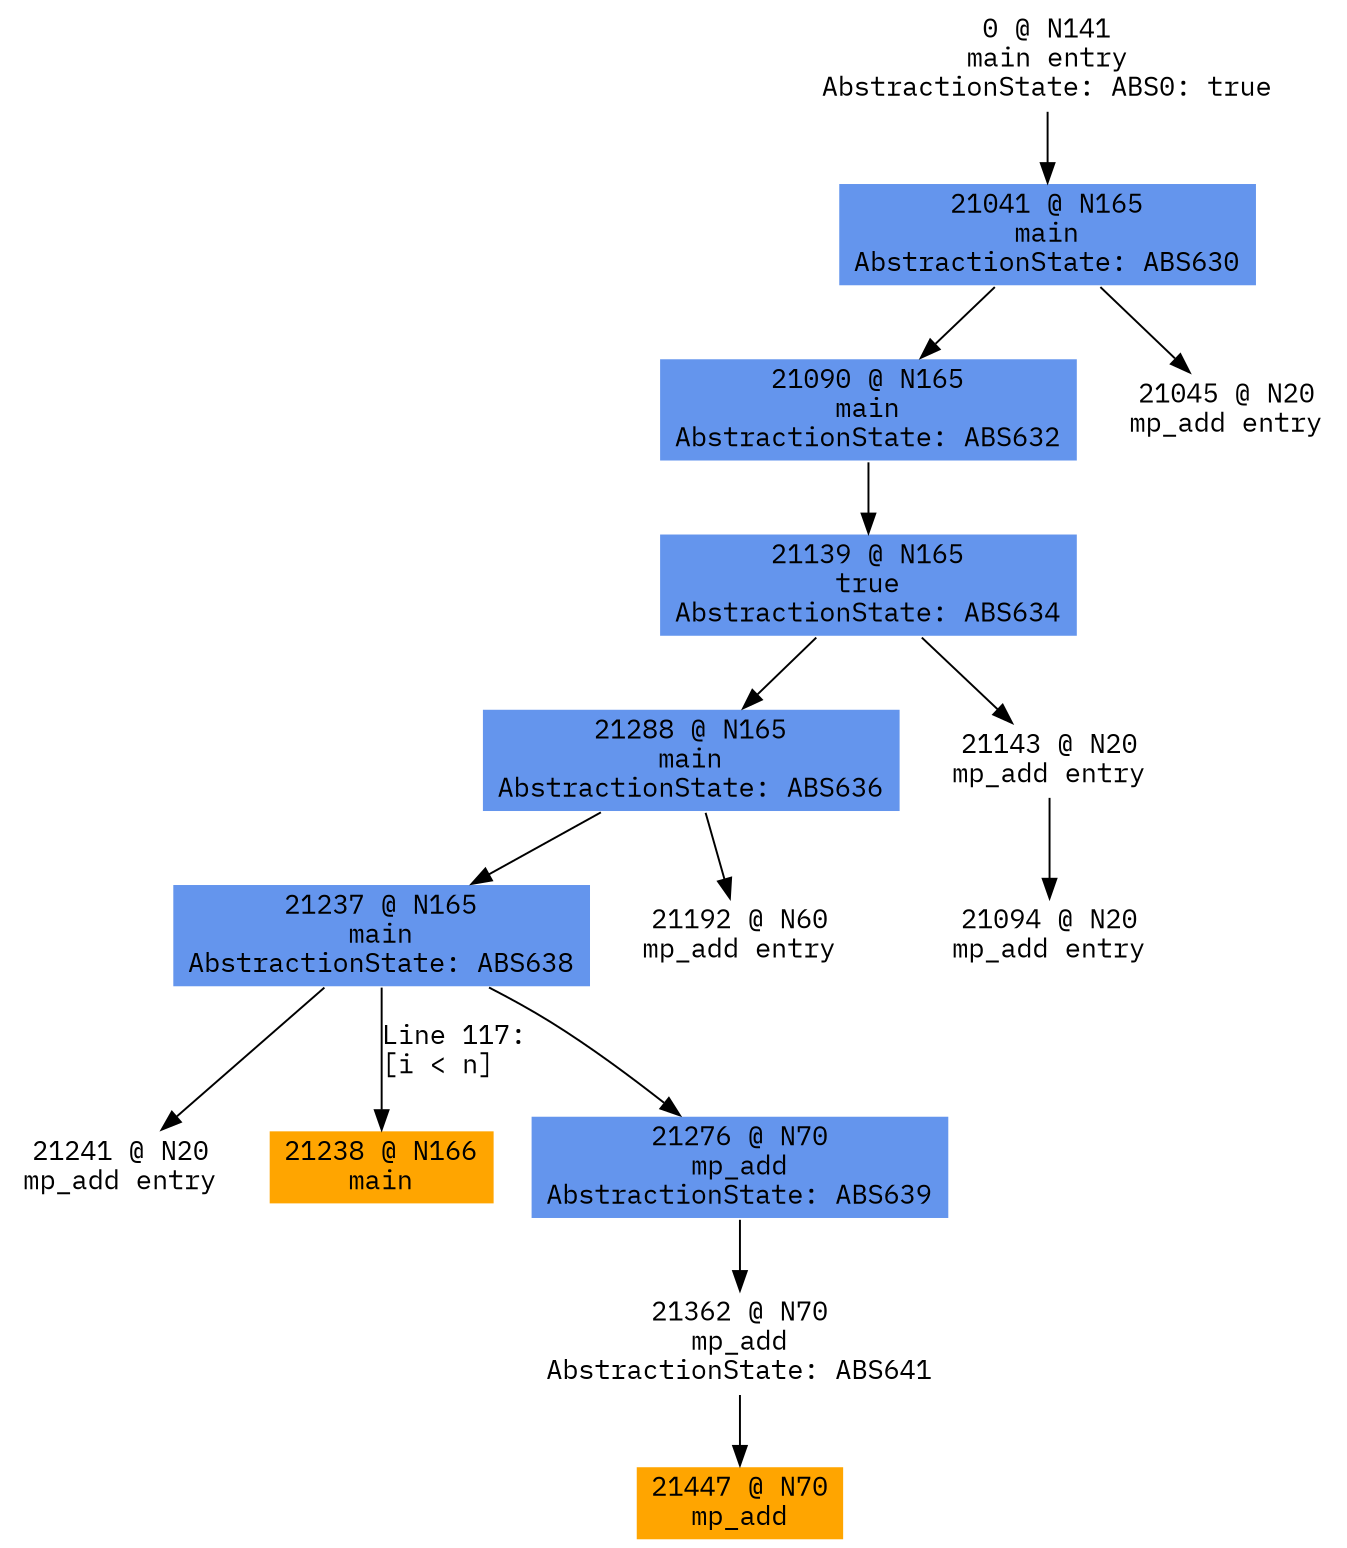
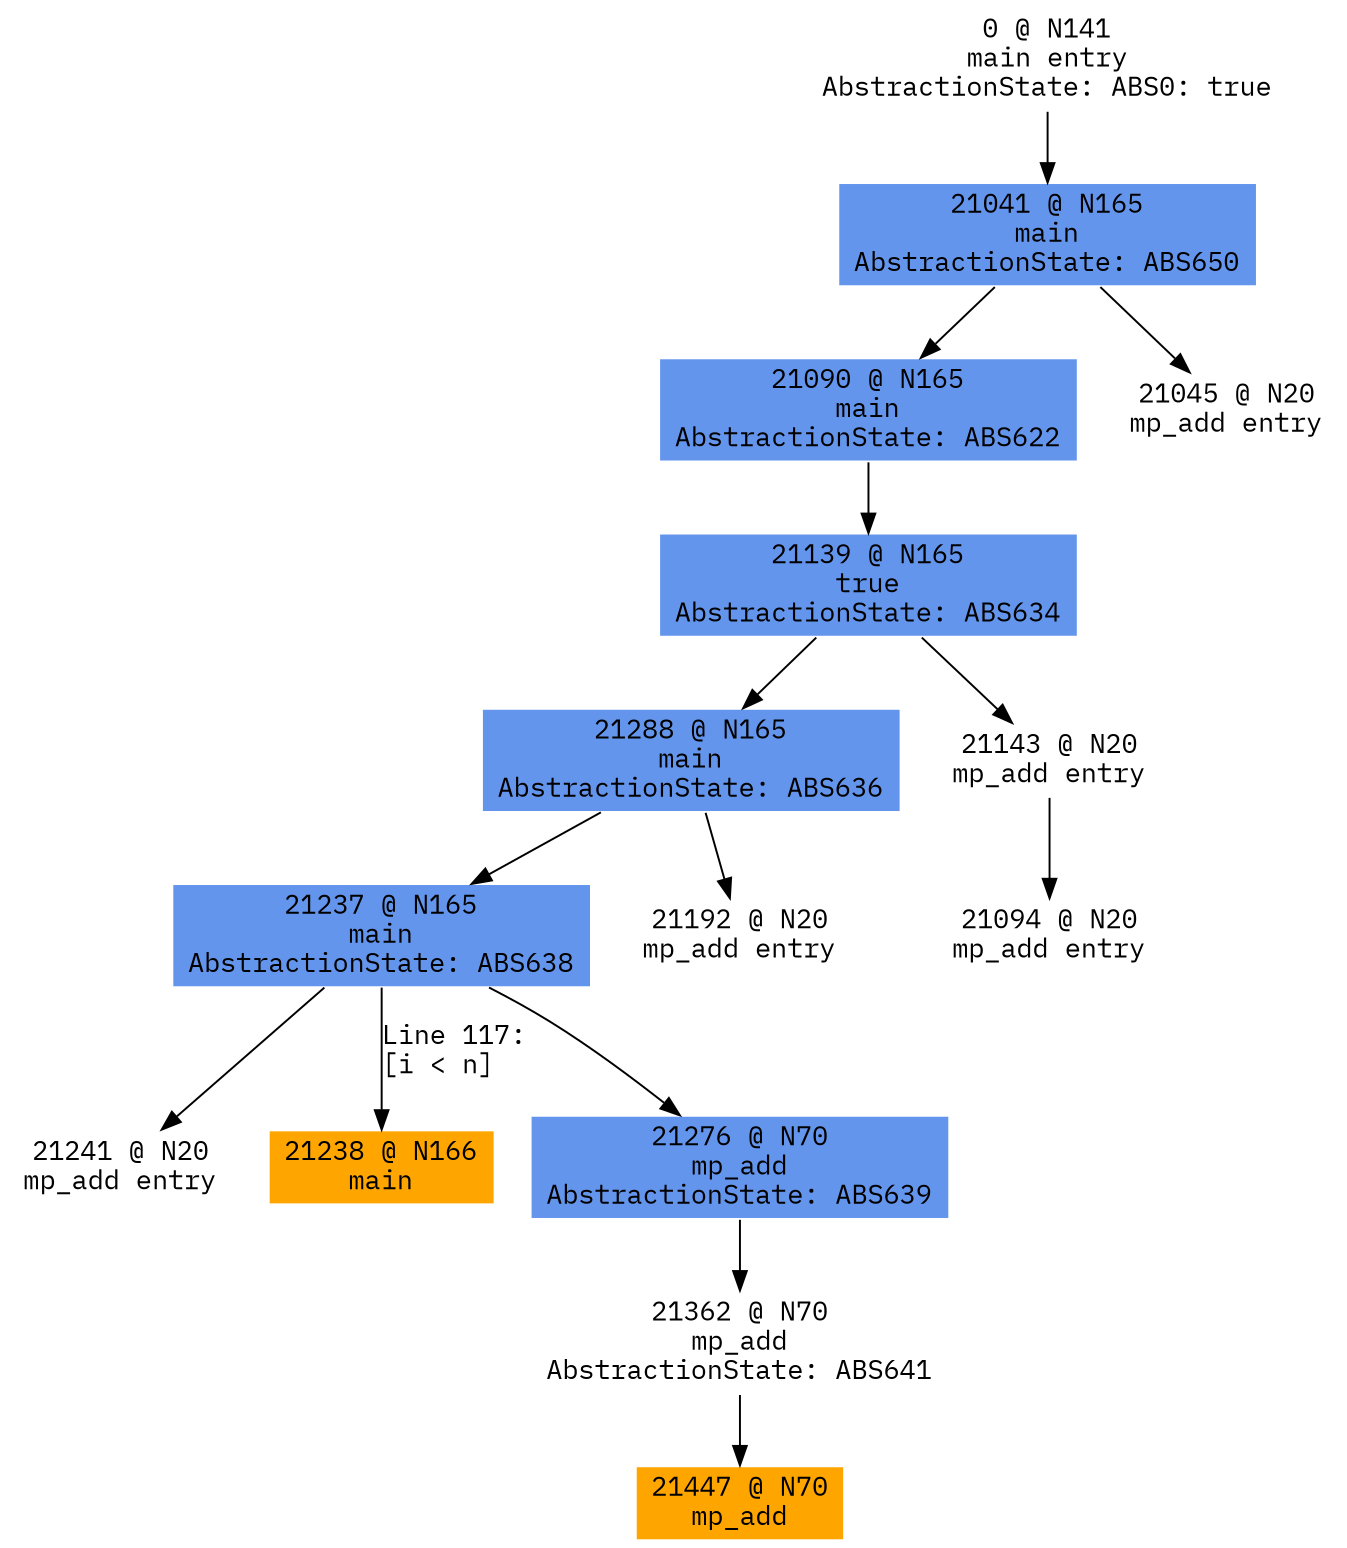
(1048, 235) -> (1048, 235)
(868, 410) -> (868, 410)
(740, 936) -> (740, 936)
